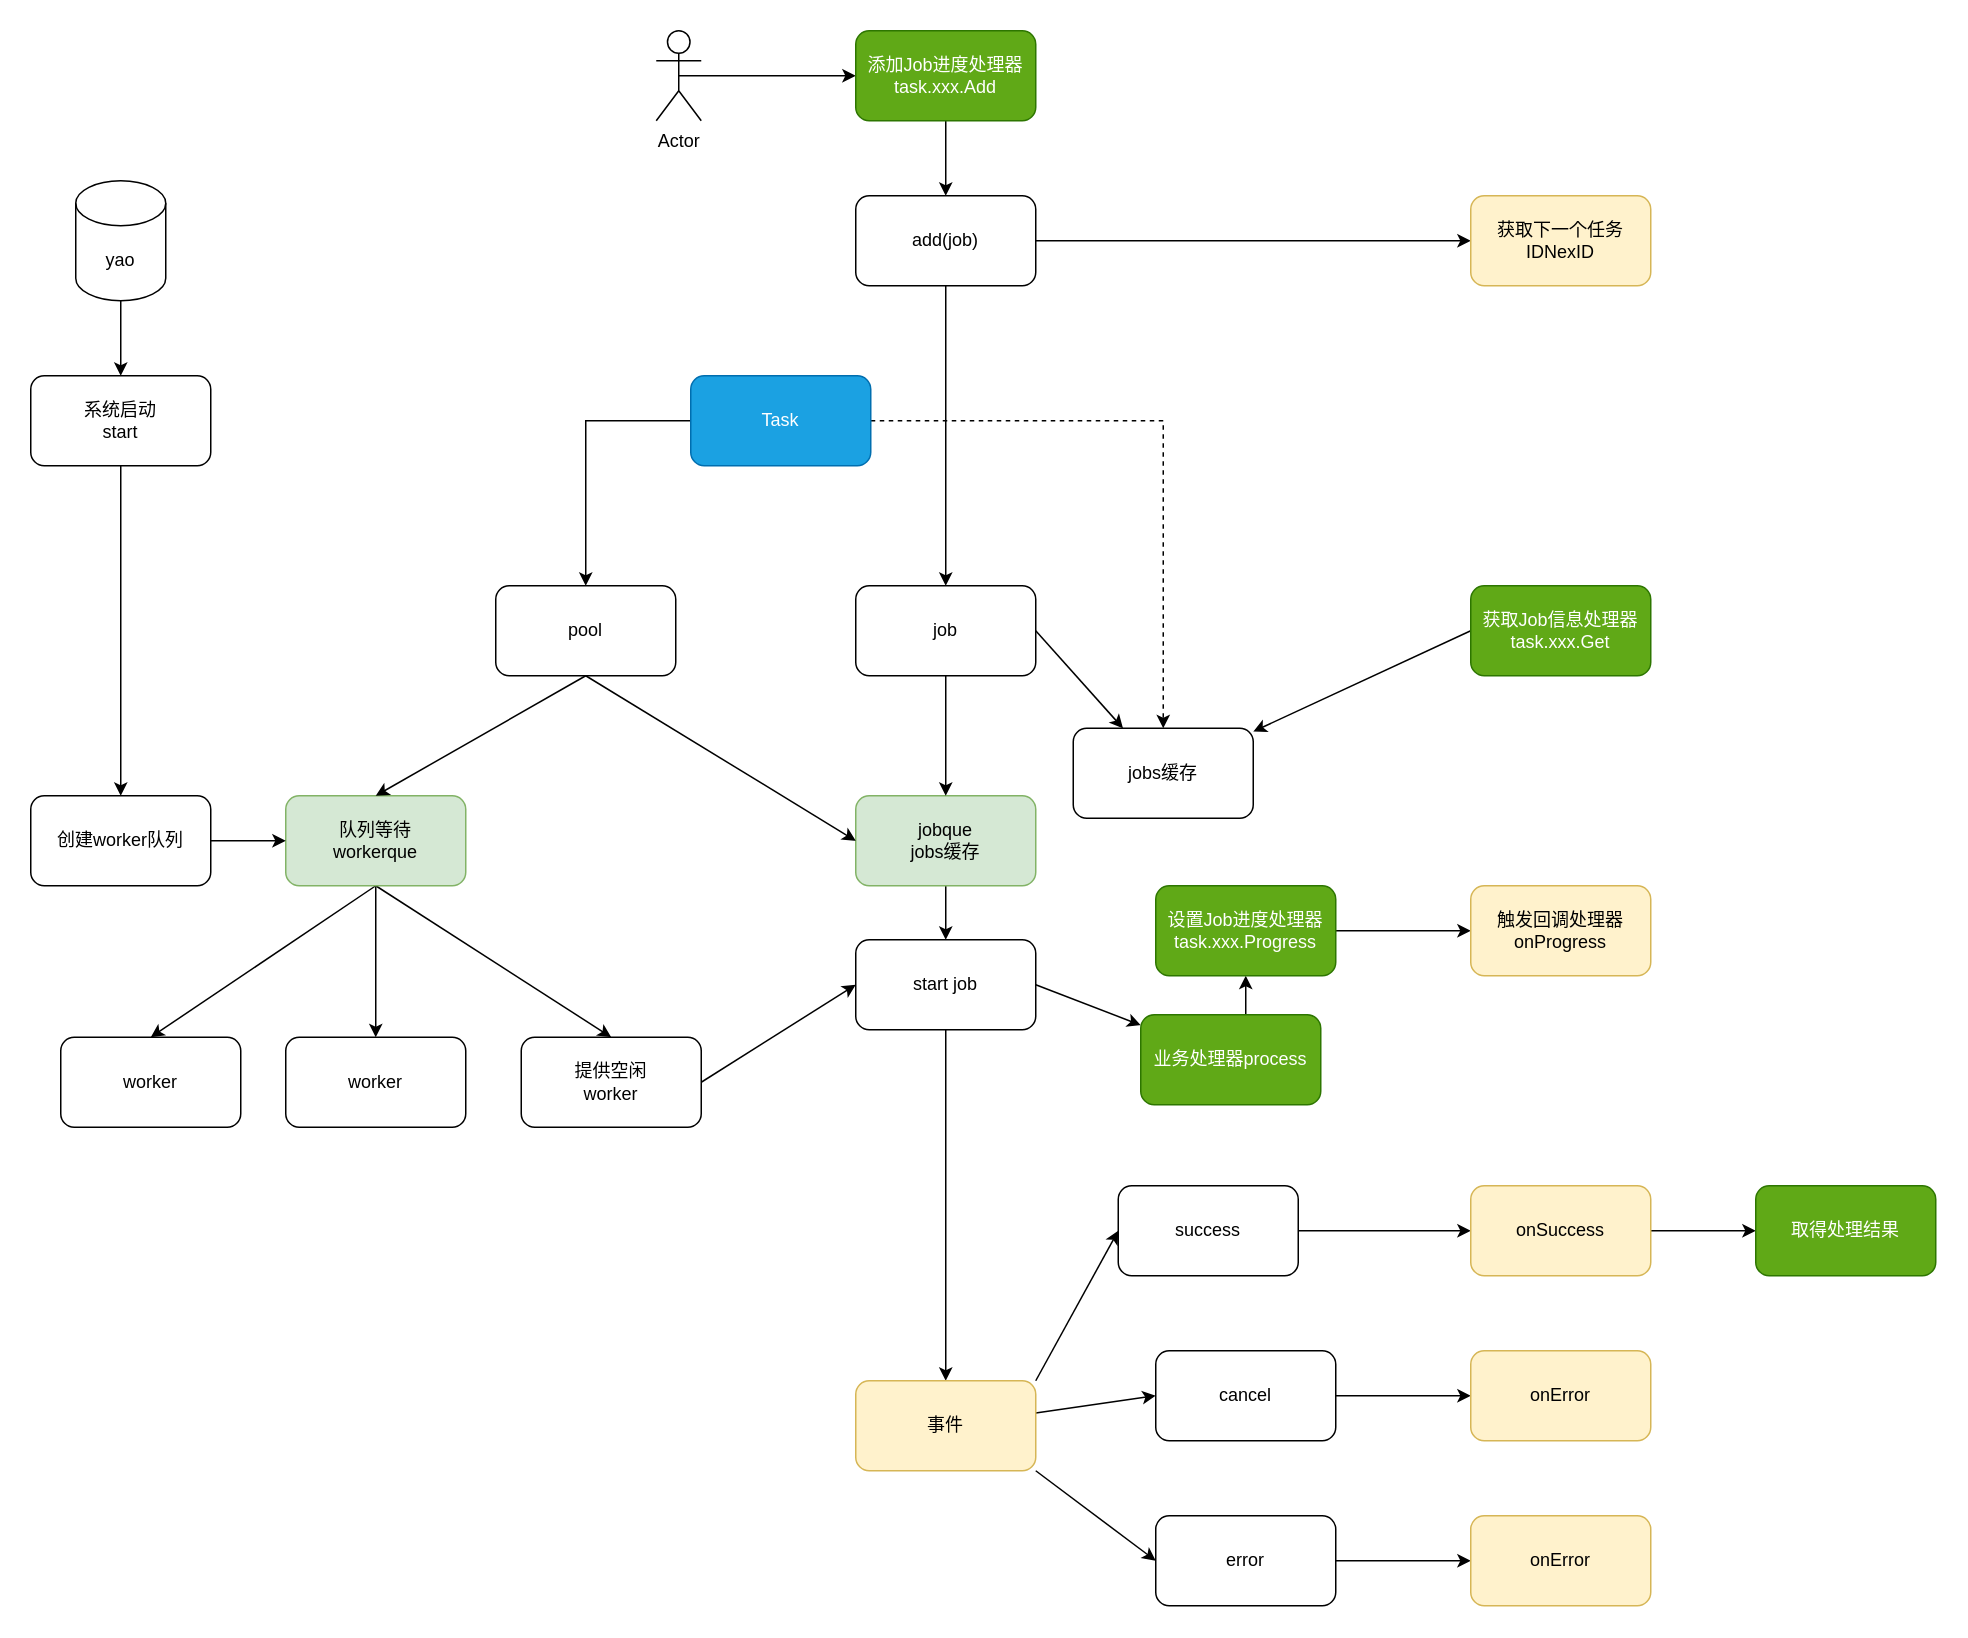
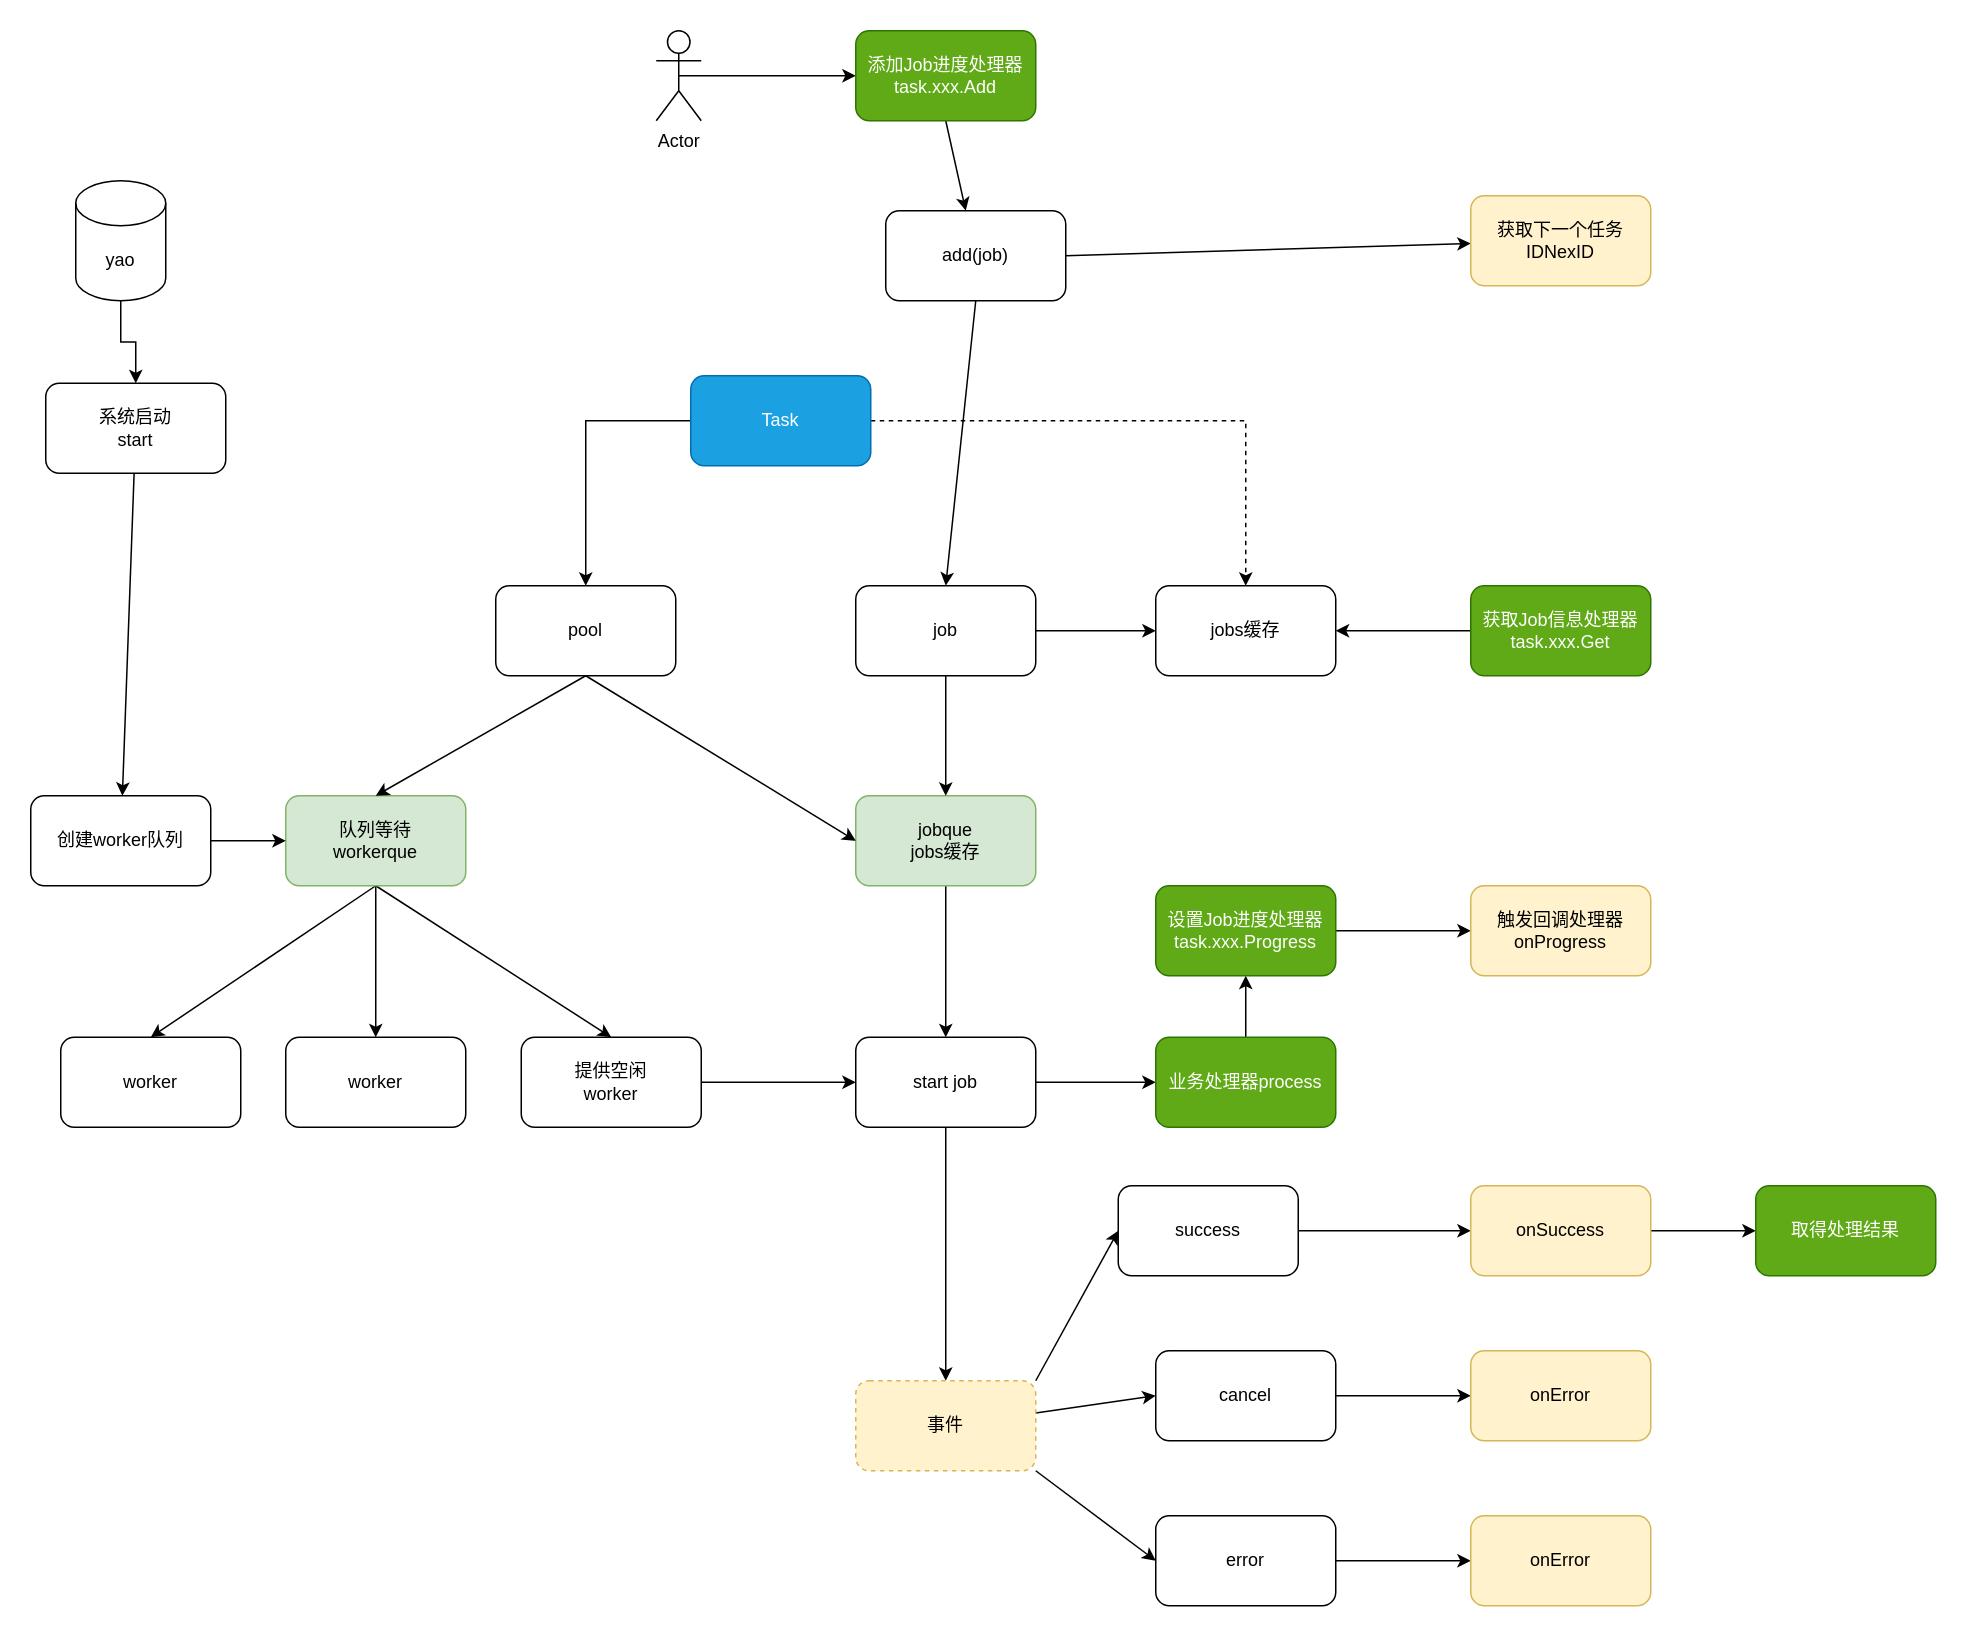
(946, 241) -> (976, 256)
(121, 421) -> (136, 428)
(1163, 773) -> (1246, 631)
(946, 985) -> (946, 1082)
(1231, 1060) -> (1246, 1082)
(946, 1426) -> (946, 1426)
